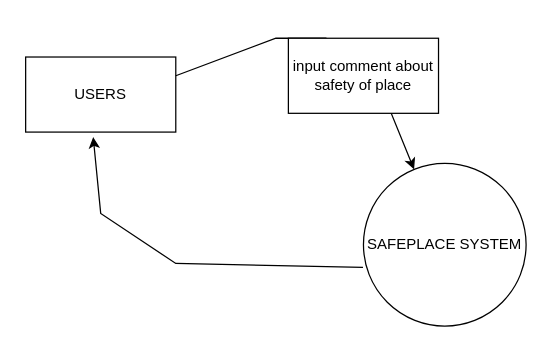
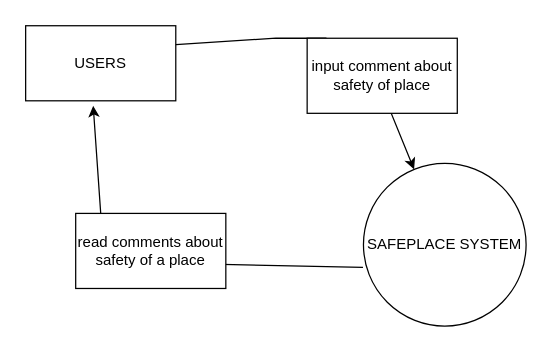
(363, 76) -> (382, 76)
(101, 94) -> (101, 63)
none -> (151, 251)
